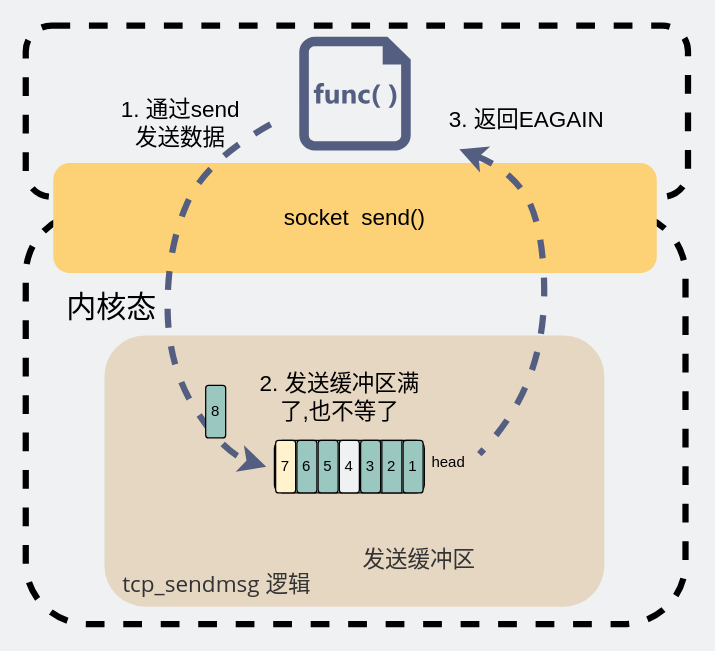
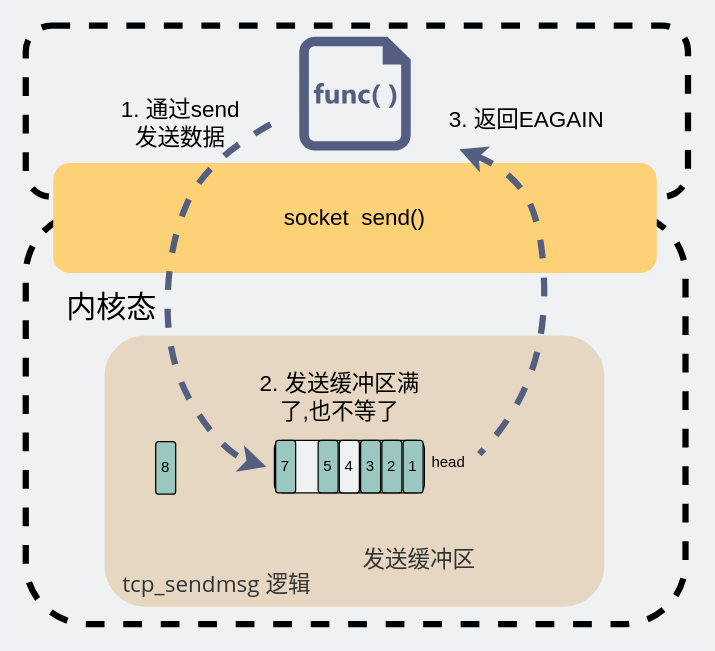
(216, 412) -> (166, 468)
(286, 467) -> (286, 467)
(307, 467) -> none
(392, 467) -> (392, 467)
